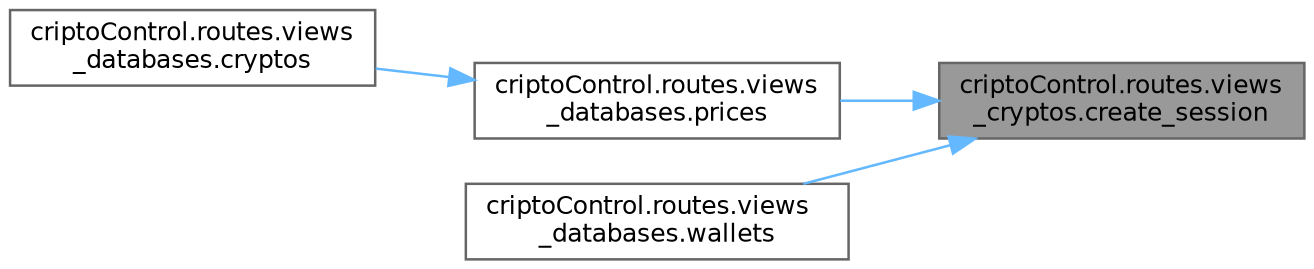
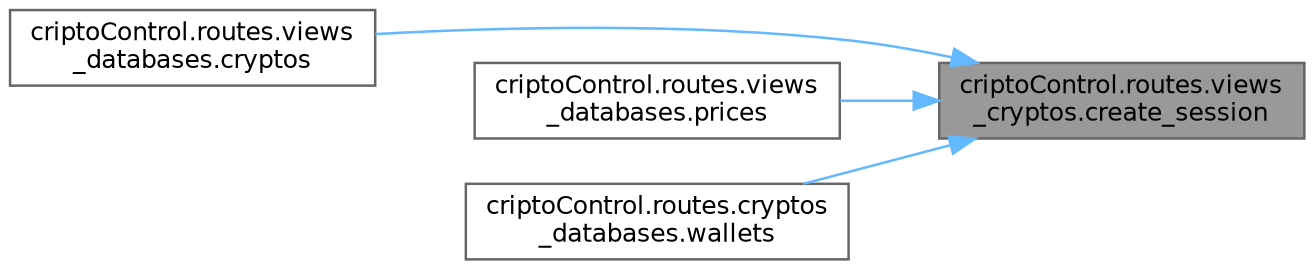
(412, 73) -> (664, 29)
(657, 222) -> (657, 222)
